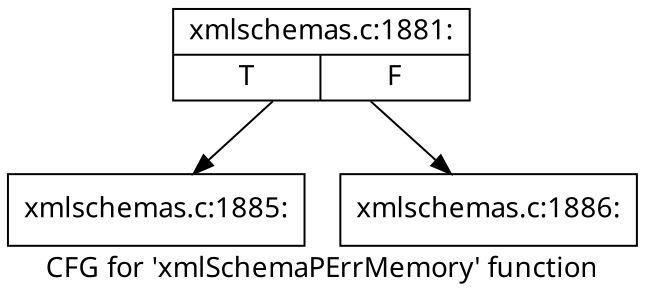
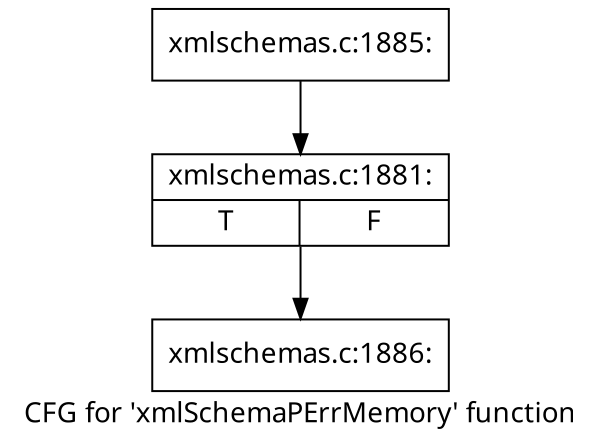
(241, 131) -> (301, 108)
